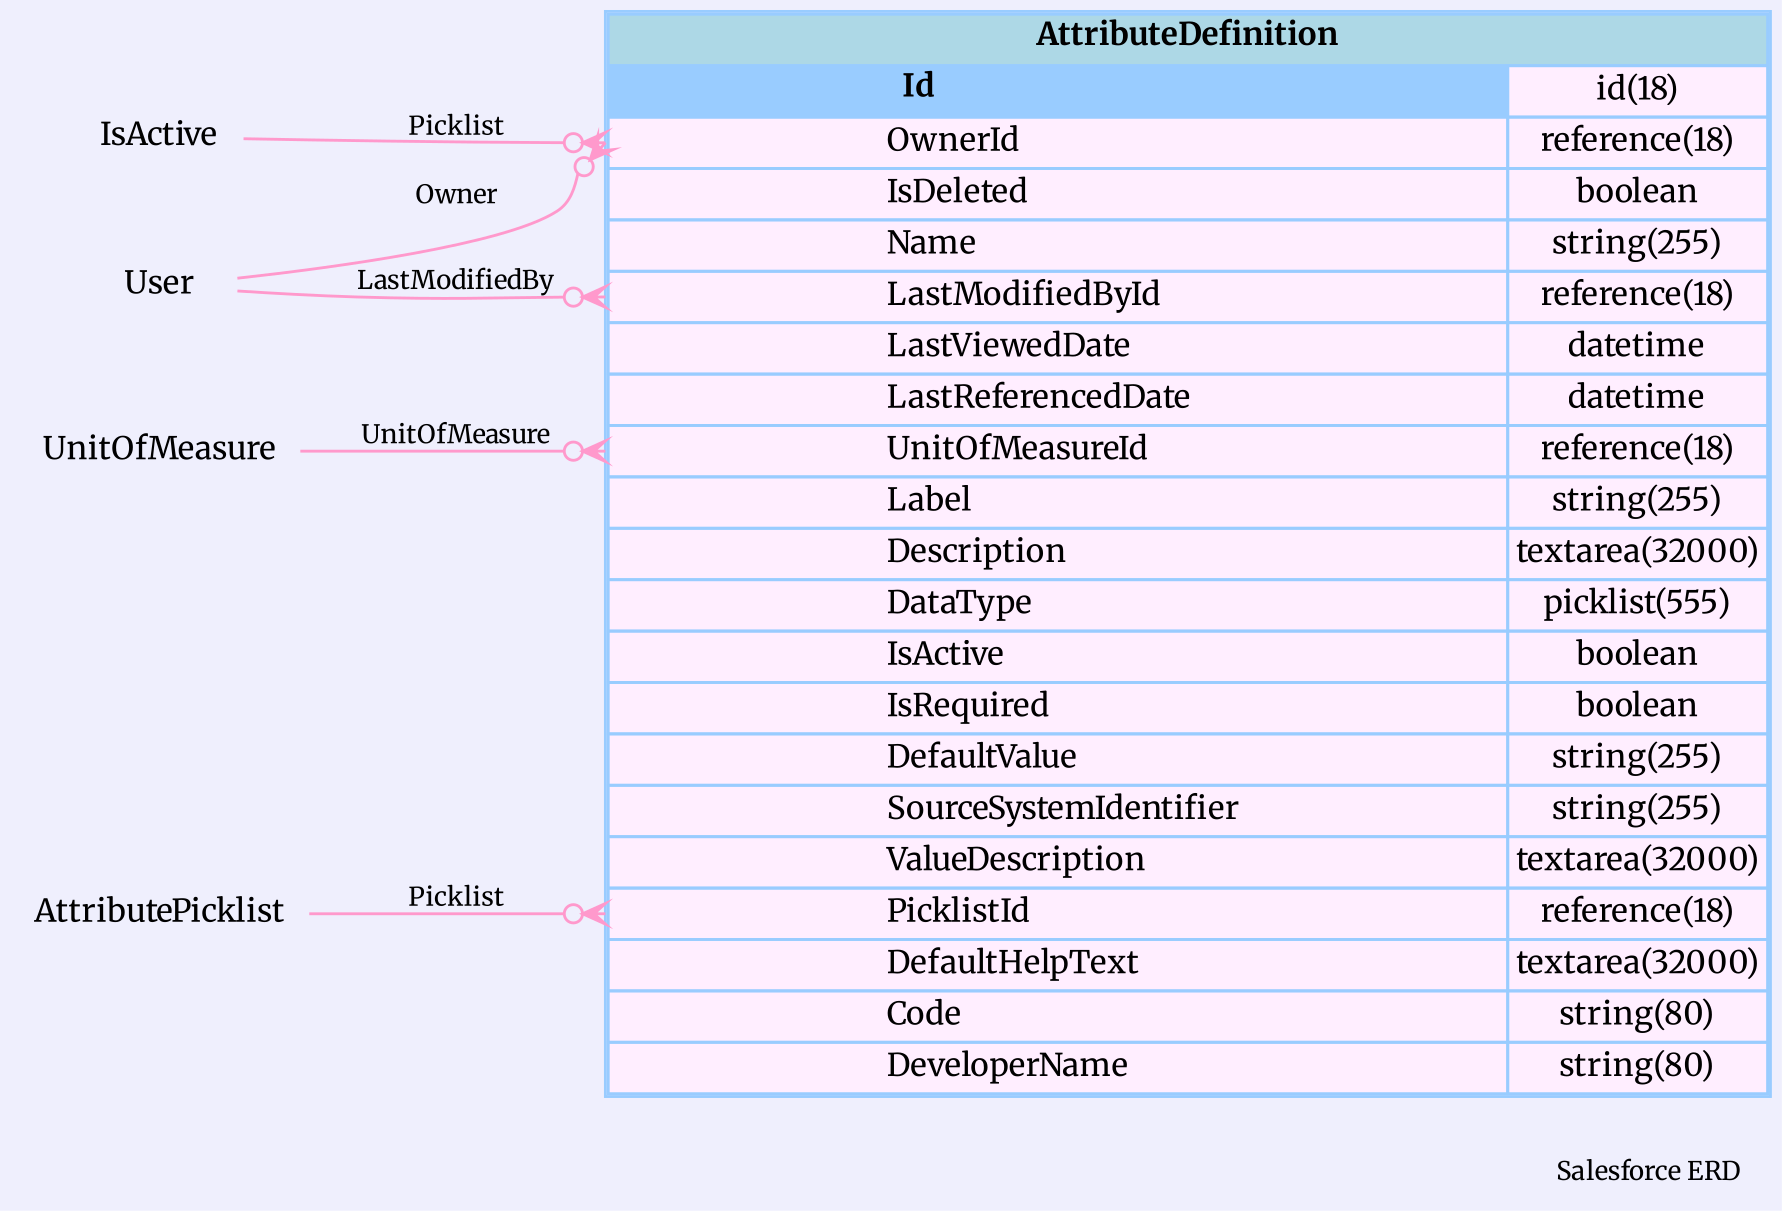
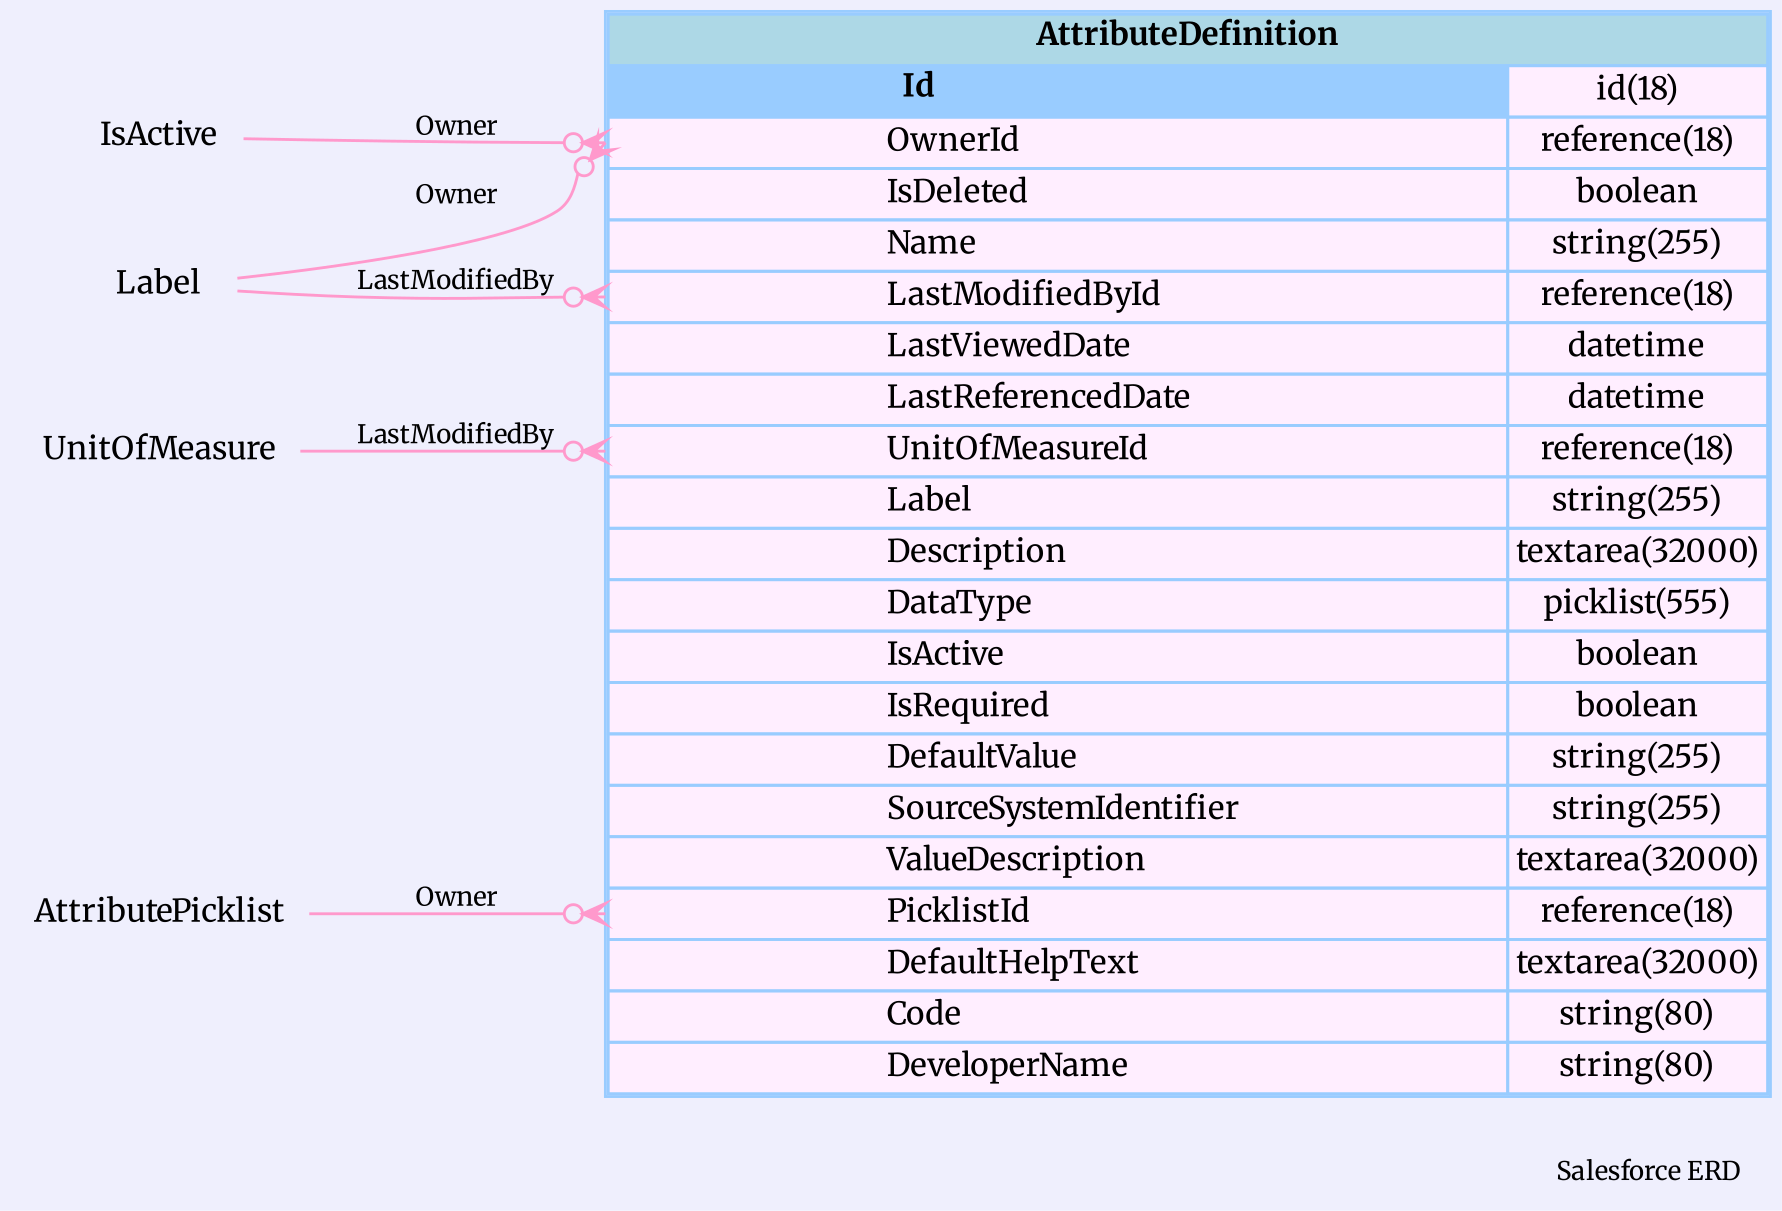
(457, 128) -> (457, 128)
(160, 286) -> (160, 286)
(457, 437) -> (457, 437)
(457, 900) -> (457, 900)
